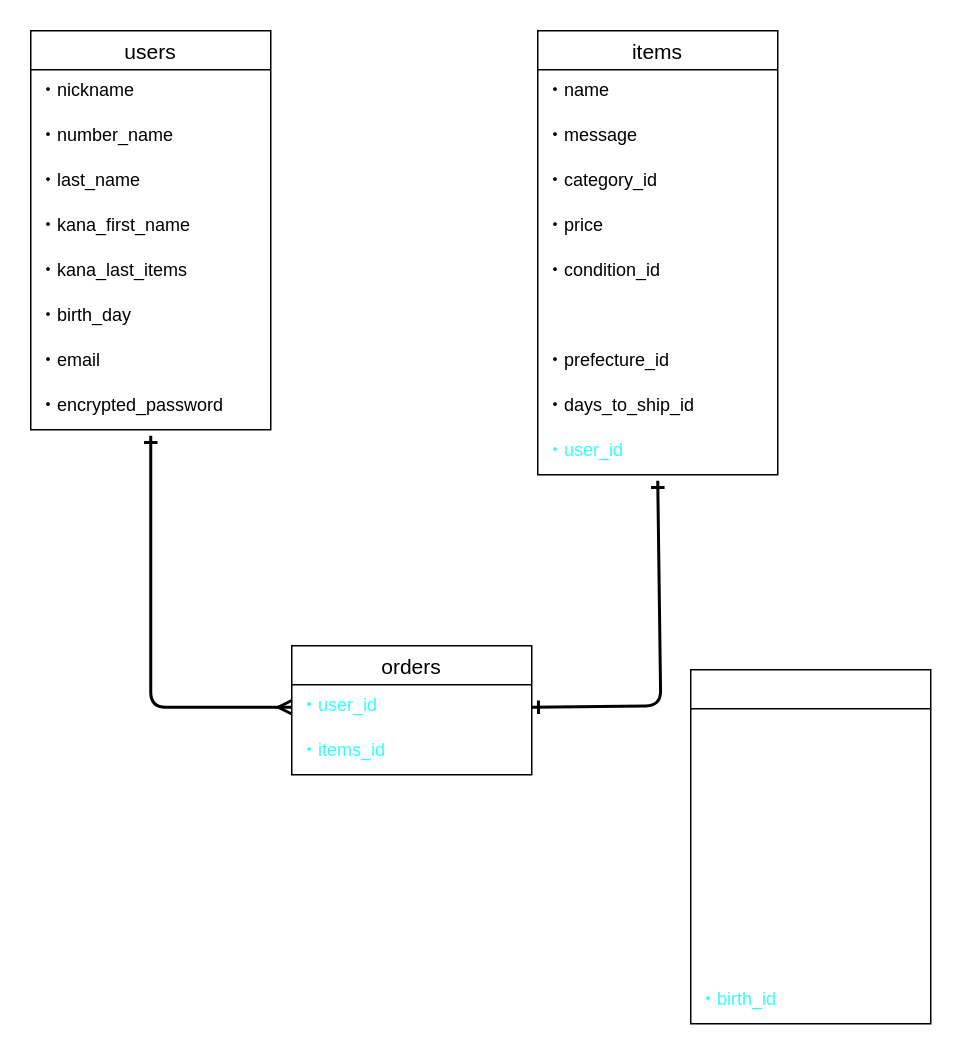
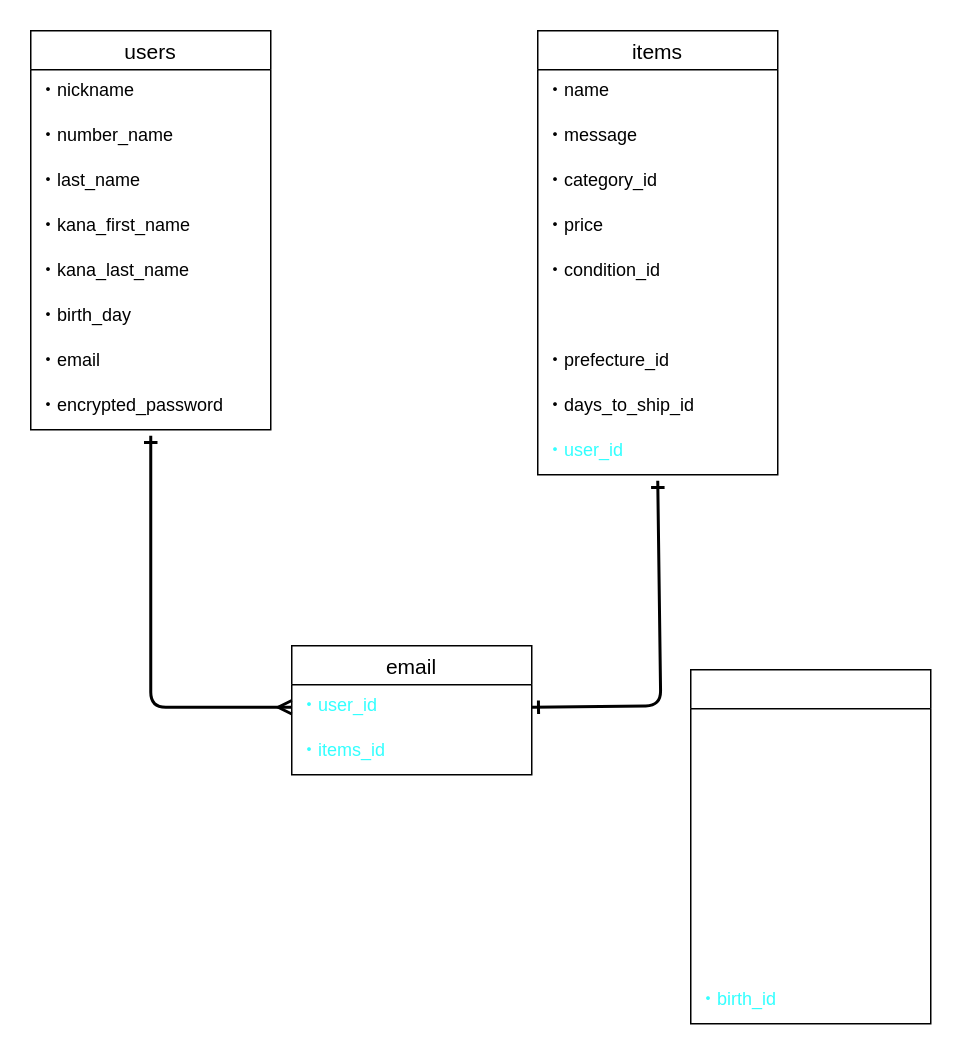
(119, 270) -> (116, 270)
(411, 667) -> (411, 667)
